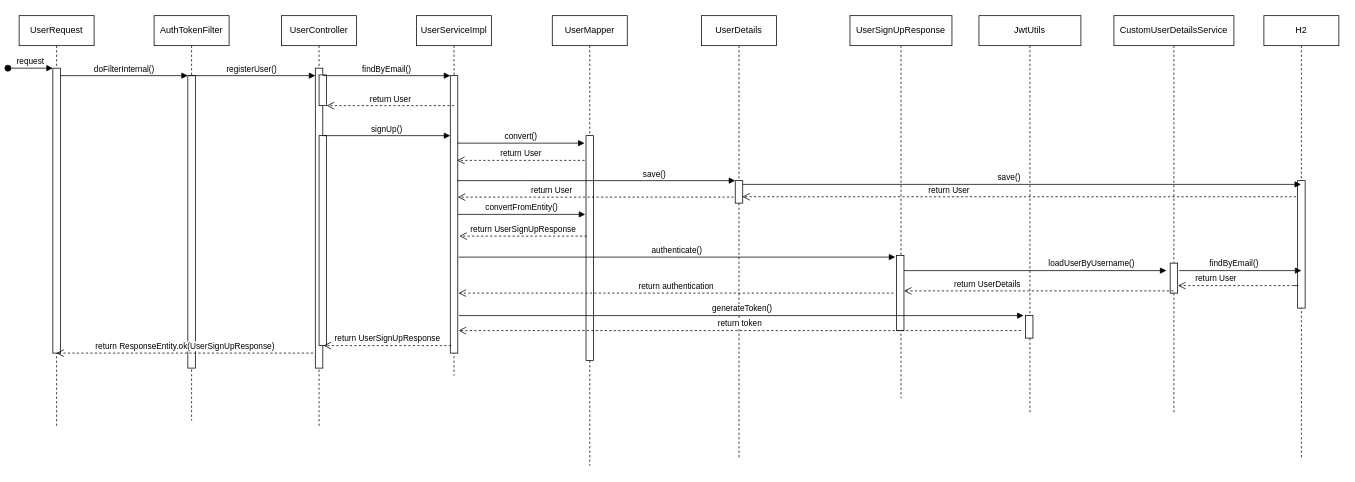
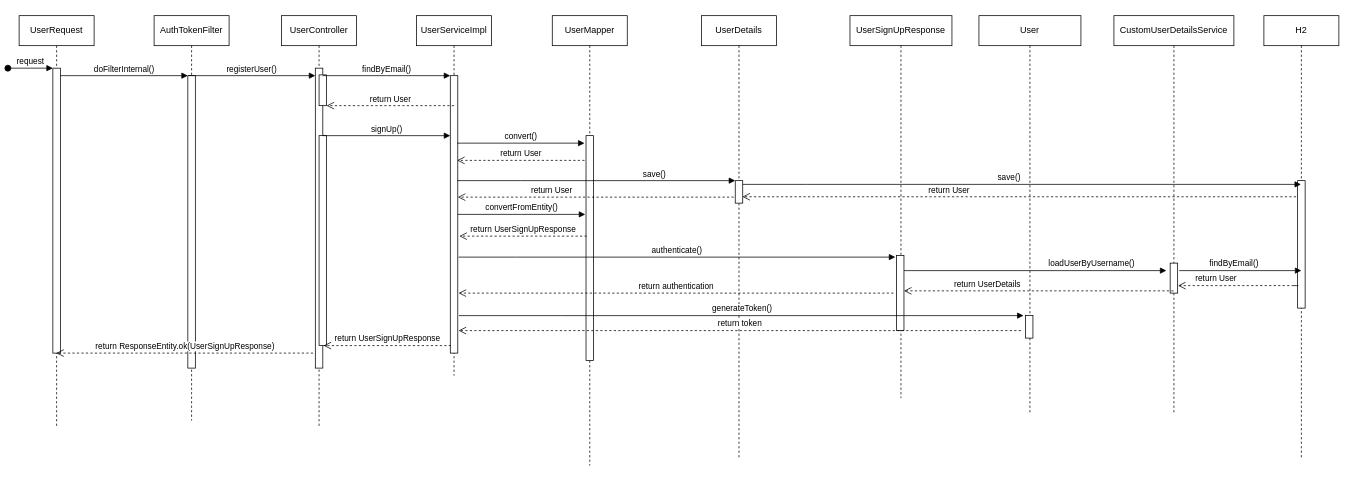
(1030, 30) -> (1030, 30)
